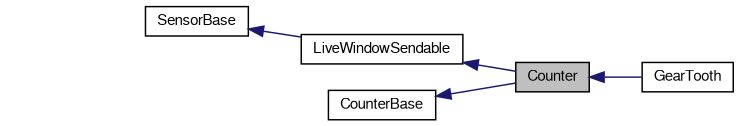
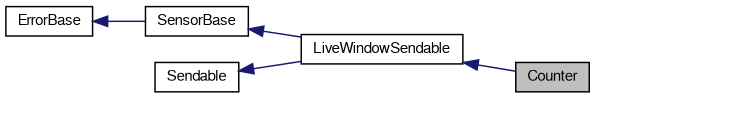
none -> (49, 21)
none -> (197, 77)
(688, 77) -> none
(382, 105) -> none
